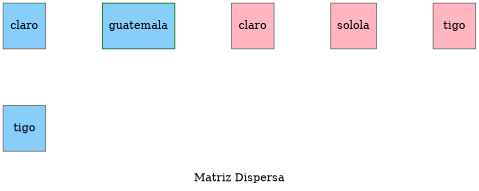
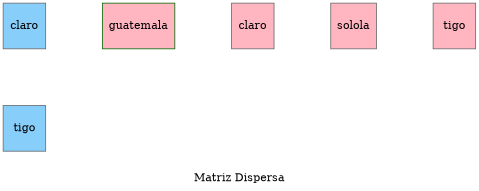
(139, 26) -> (139, 26)
